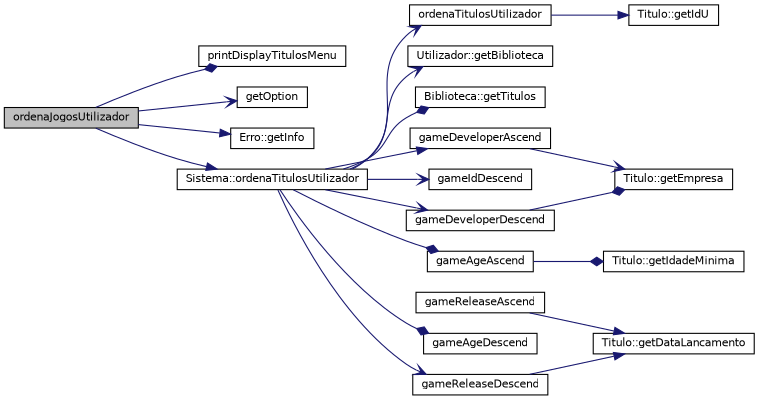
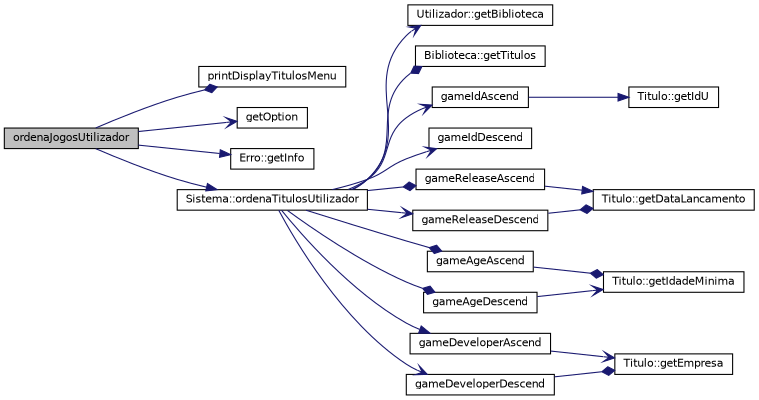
(480, 15) -> (480, 97)
none -> (385, 189)
none -> (565, 294)
(572, 365) -> (564, 212)
